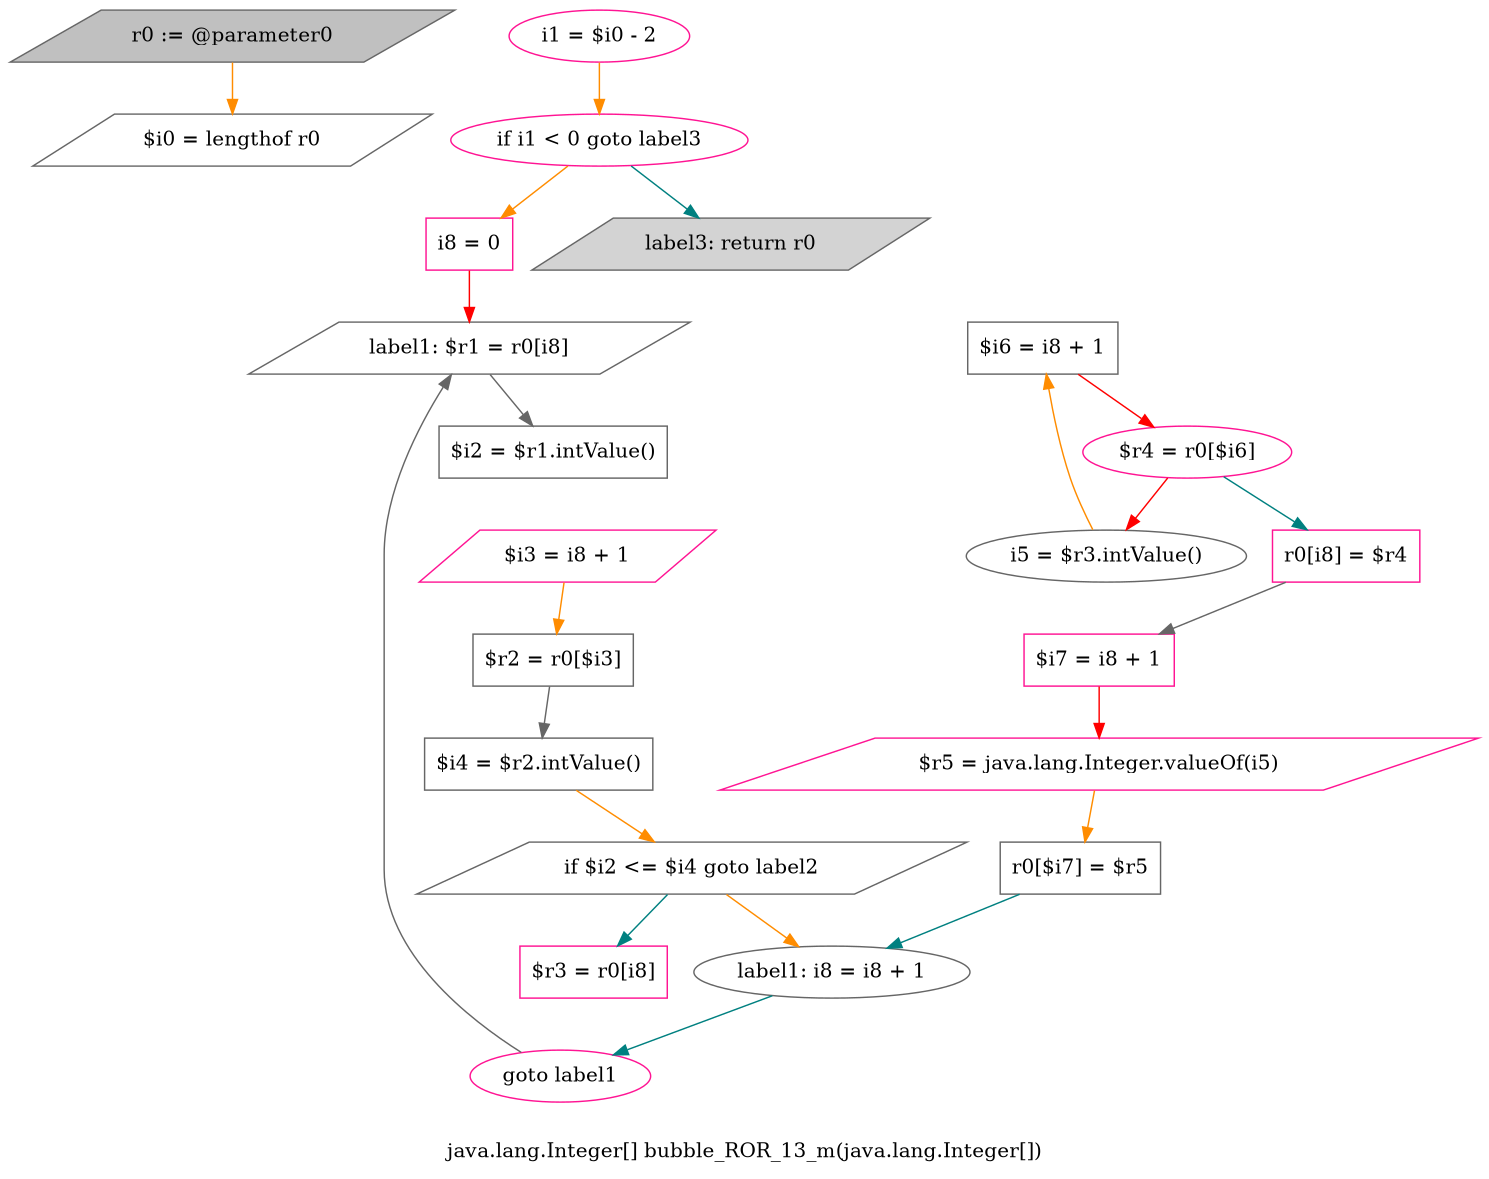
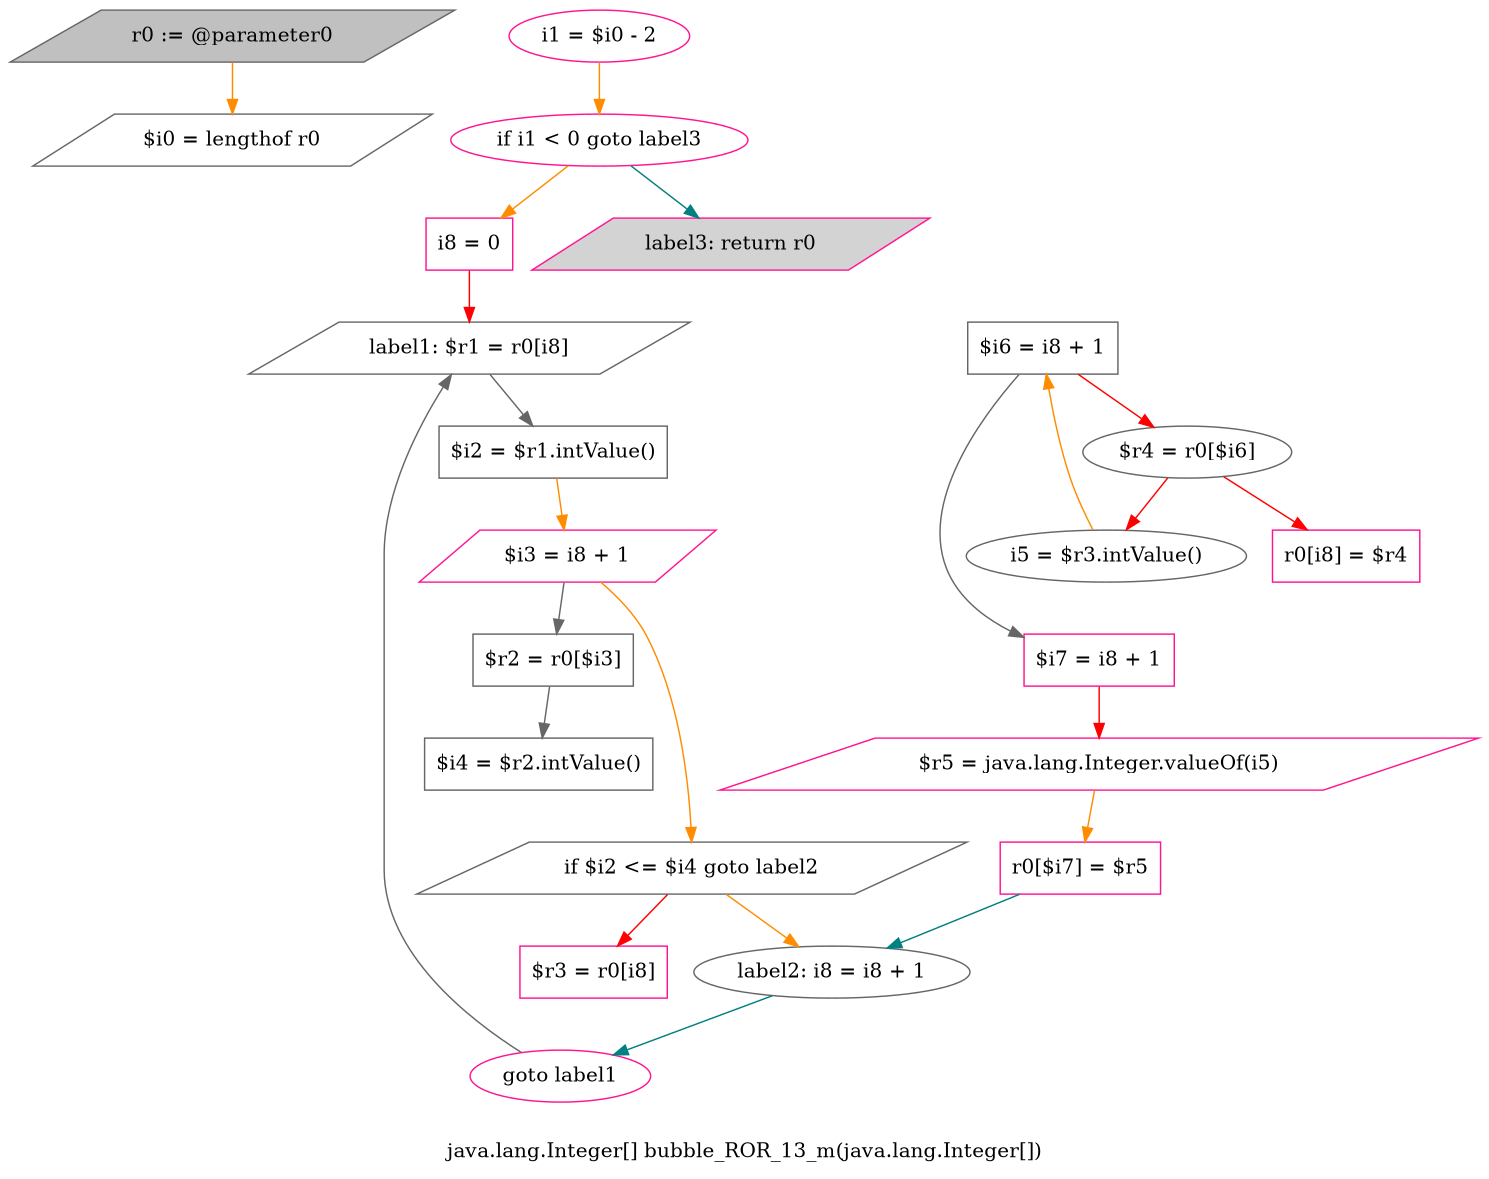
(731, 244) -> (731, 244)
(1187, 452) -> (1187, 452)
none -> (559, 497)
(1259, 499) -> (1259, 499)
(561, 601) -> (561, 601)
(1229, 605) -> (944, 507)
(609, 812) -> (670, 695)
(1080, 868) -> (1080, 868)
(648, 915) -> (648, 915)
(832, 972) -> (832, 972)
